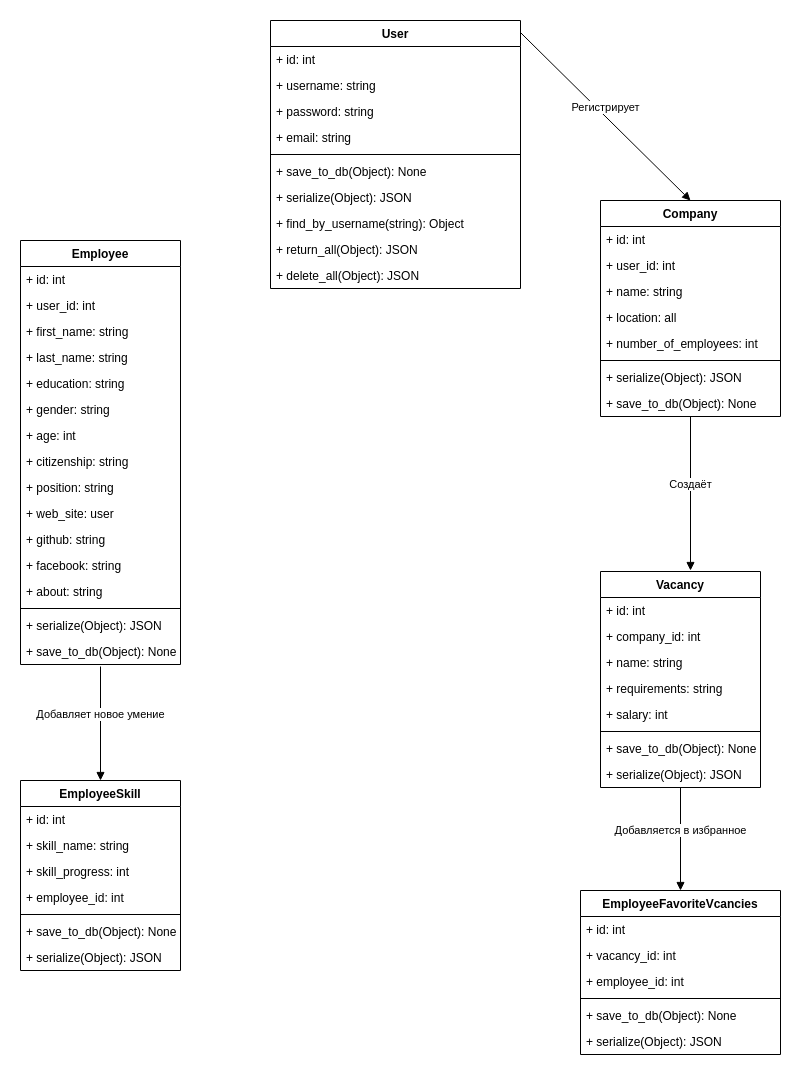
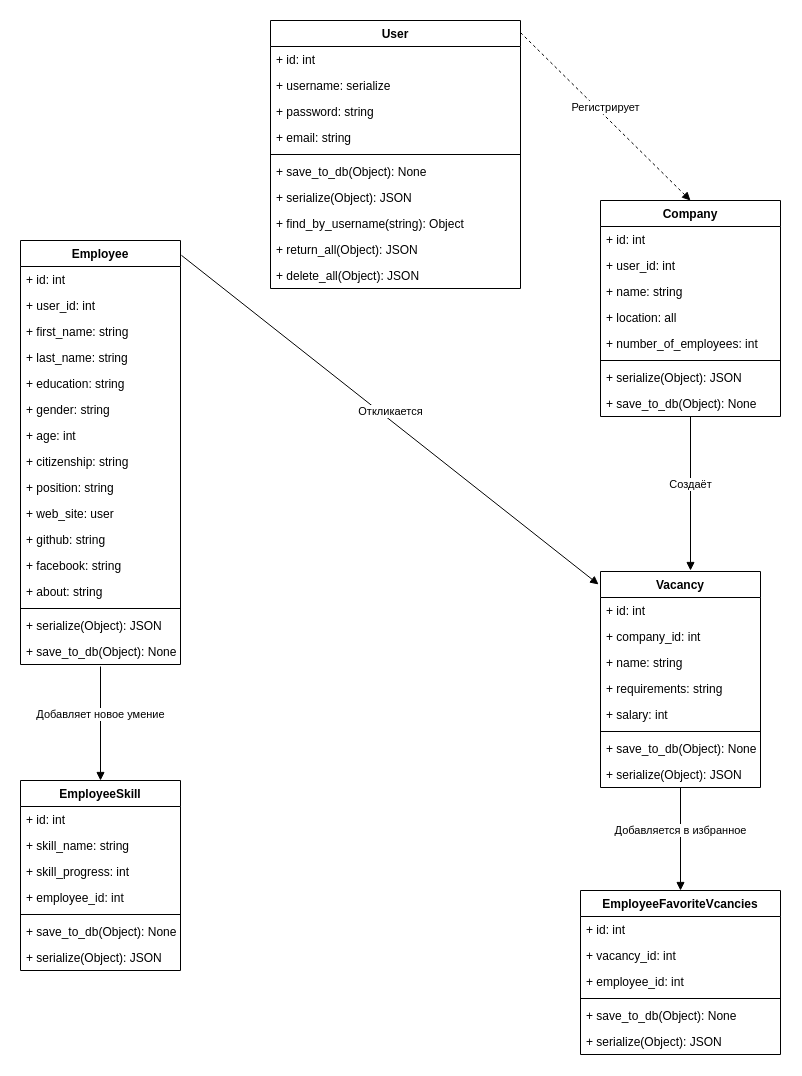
(330, 86) -> (337, 86)
(643, 153) -> (643, 153)
none -> (386, 417)
